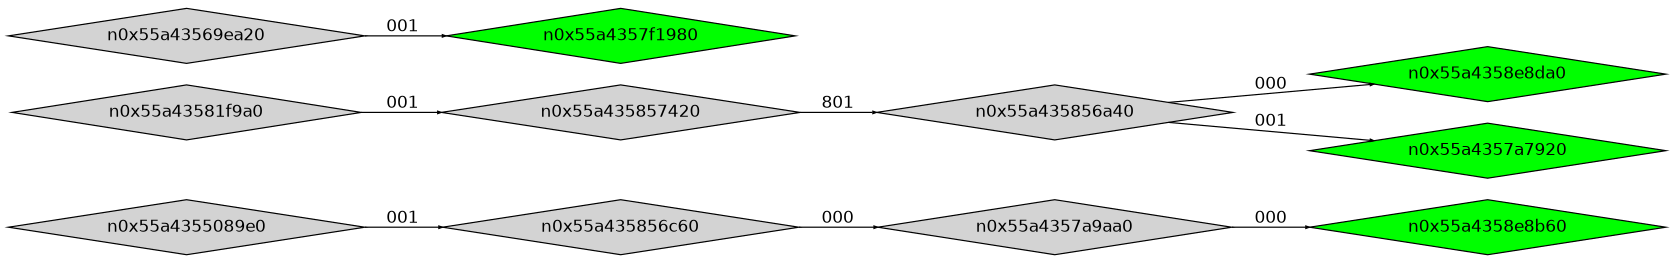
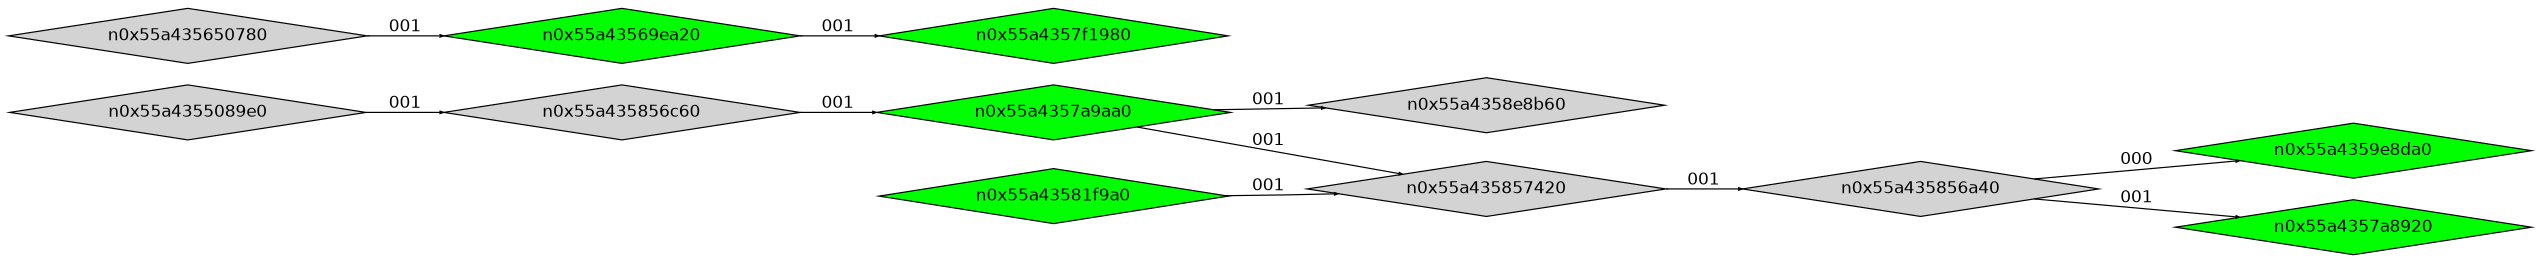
(187, 36) -> (622, 36)
none -> (188, 36)
(1488, 74) -> (2353, 151)
(838, 103) -> (1704, 180)
(187, 112) -> (1054, 196)
none -> (1268, 150)
(1488, 151) -> (2353, 227)
(838, 218) -> (838, 103)
(1271, 218) -> (1269, 100)
(1055, 227) -> (1054, 112)
(1488, 227) -> (1486, 105)
